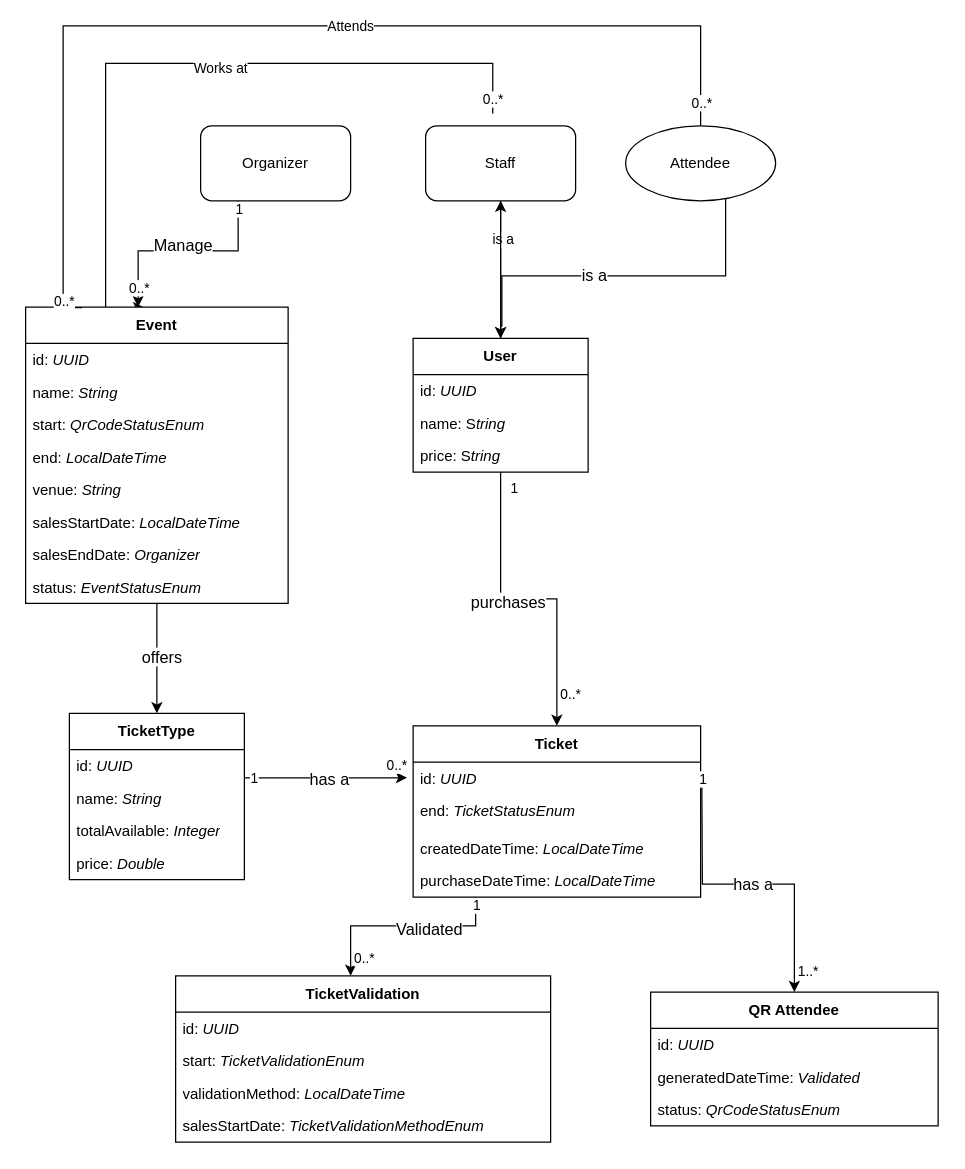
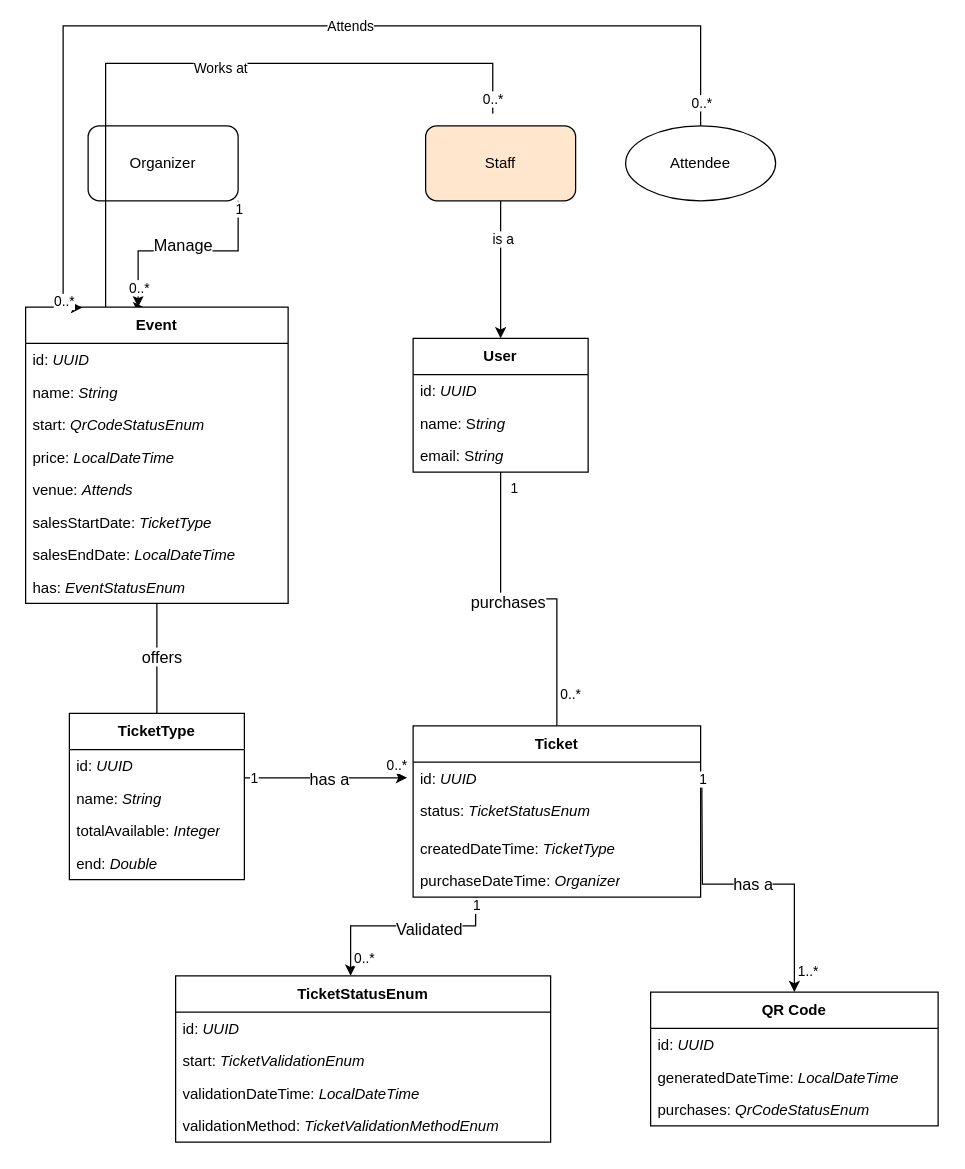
(276, 163) -> (163, 163)
(501, 163) -> (501, 163)
(653, 276) -> none
(77, 307) -> (73, 307)
(501, 335) -> none
(467, 457) -> (465, 457)
(101, 458) -> (107, 458)
(82, 491) -> (88, 491)
(145, 523) -> (135, 523)
(124, 556) -> (139, 556)
(126, 588) -> (113, 588)
(157, 703) -> (157, 706)
(557, 716) -> (557, 719)
(505, 812) -> (518, 812)
(539, 850) -> (528, 850)
(124, 865) -> (117, 865)
(543, 882) -> (528, 882)
(363, 994) -> (363, 994)
(794, 1011) -> (794, 1011)
(766, 1078) -> (783, 1078)
(300, 1095) -> (306, 1095)
(755, 1111) -> (768, 1111)
(346, 1127) -> (350, 1127)
